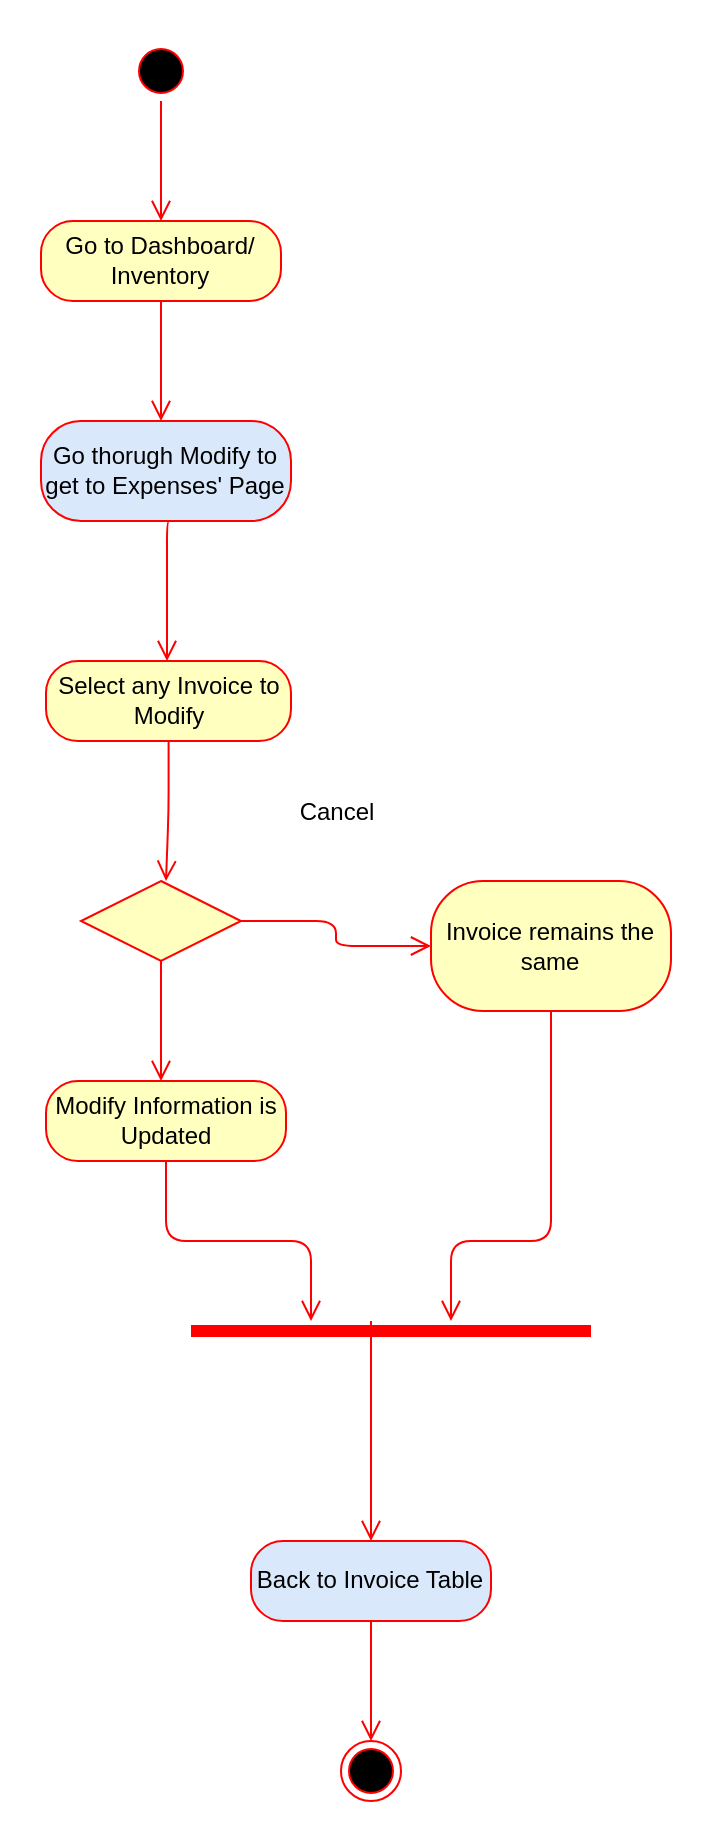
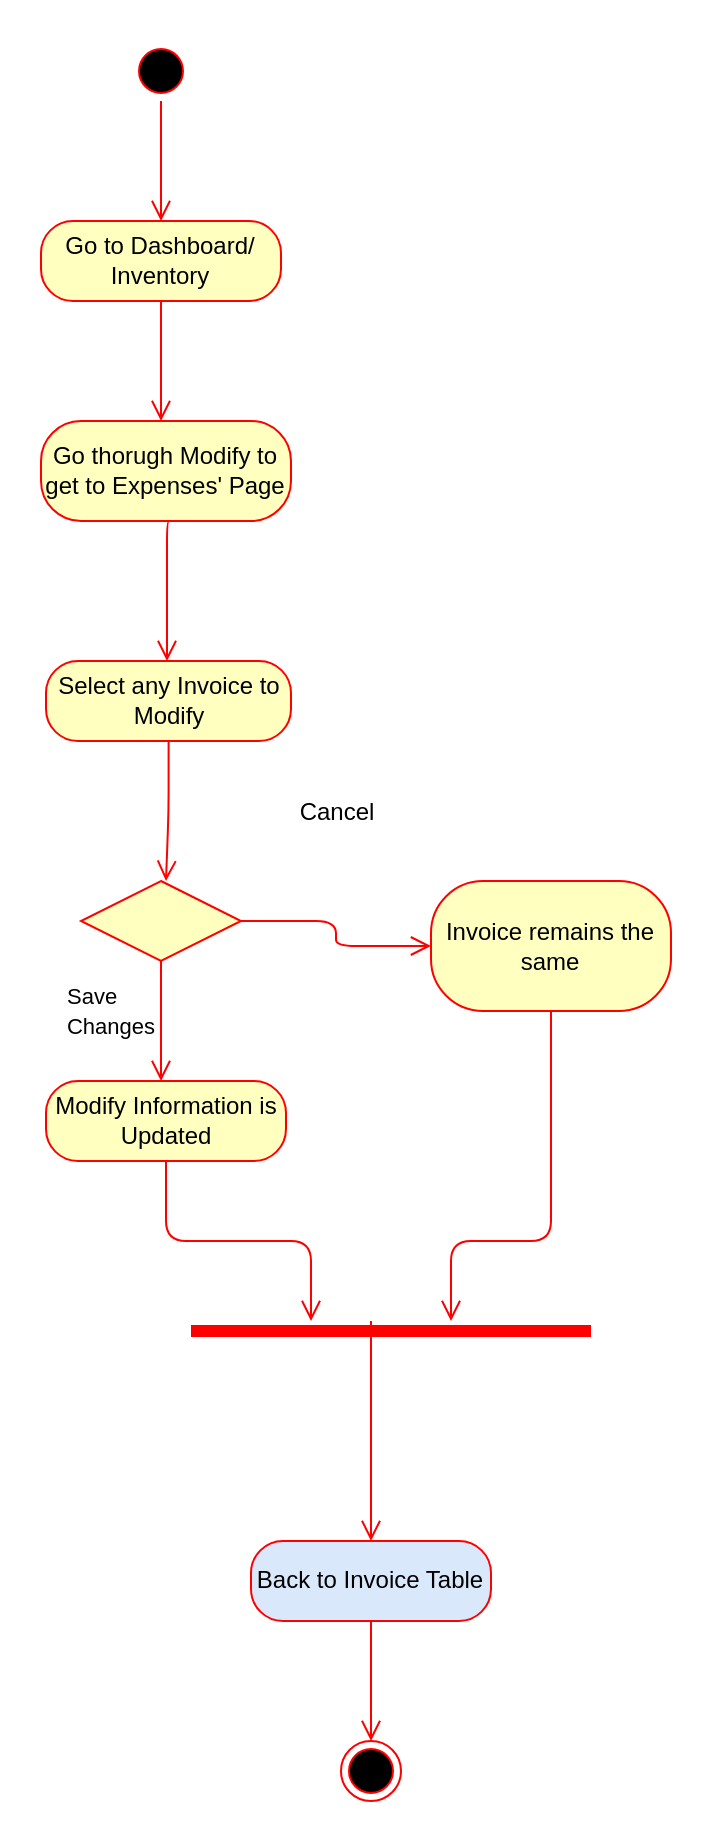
(166, 471) -> (166, 471)
none -> (111, 1011)
